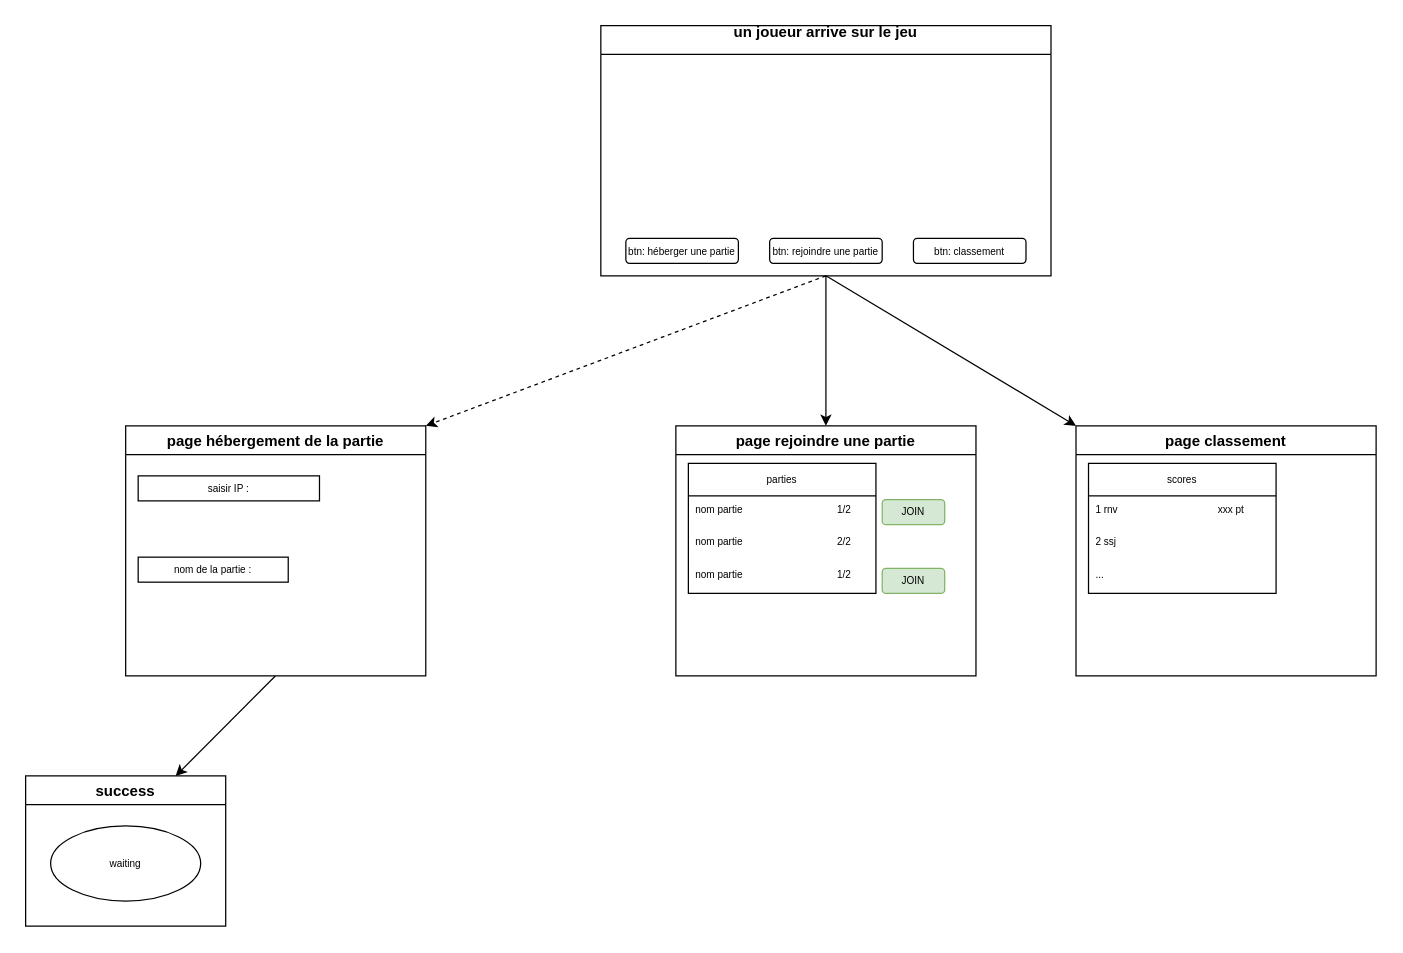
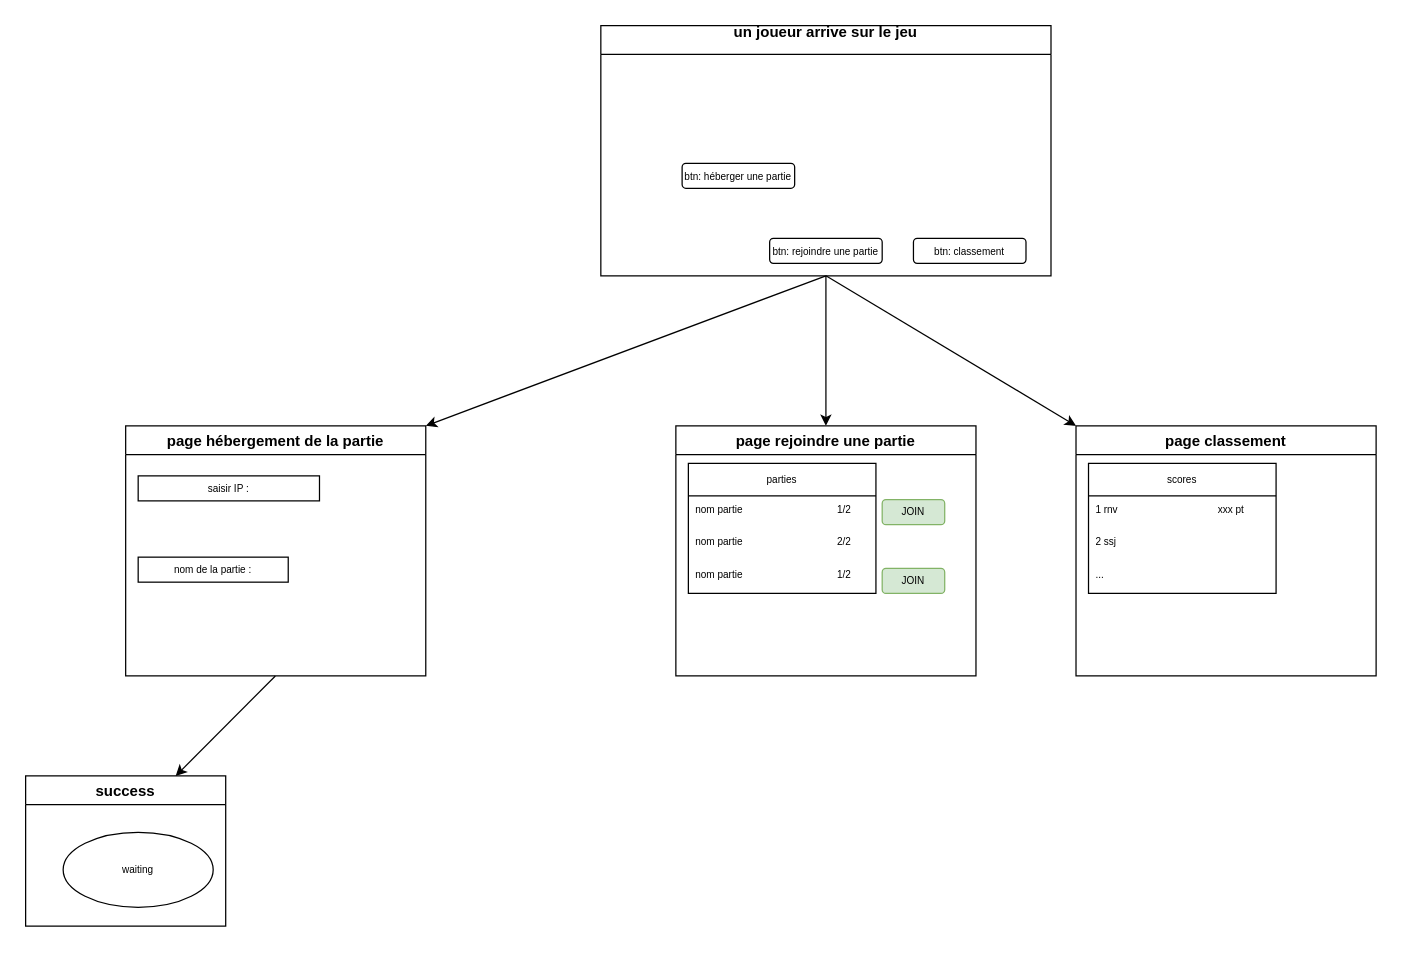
(682, 251) -> (738, 176)
(627, 350) -> (627, 350)
(126, 863) -> (138, 869)
